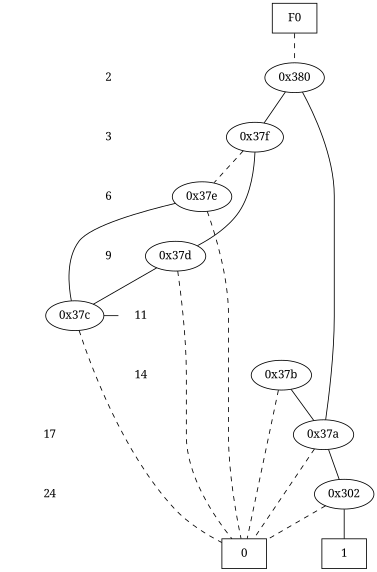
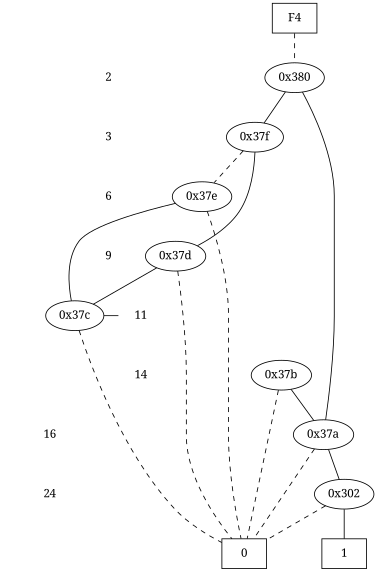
(295, 18) -> (295, 18)
(50, 435) -> (50, 435)
